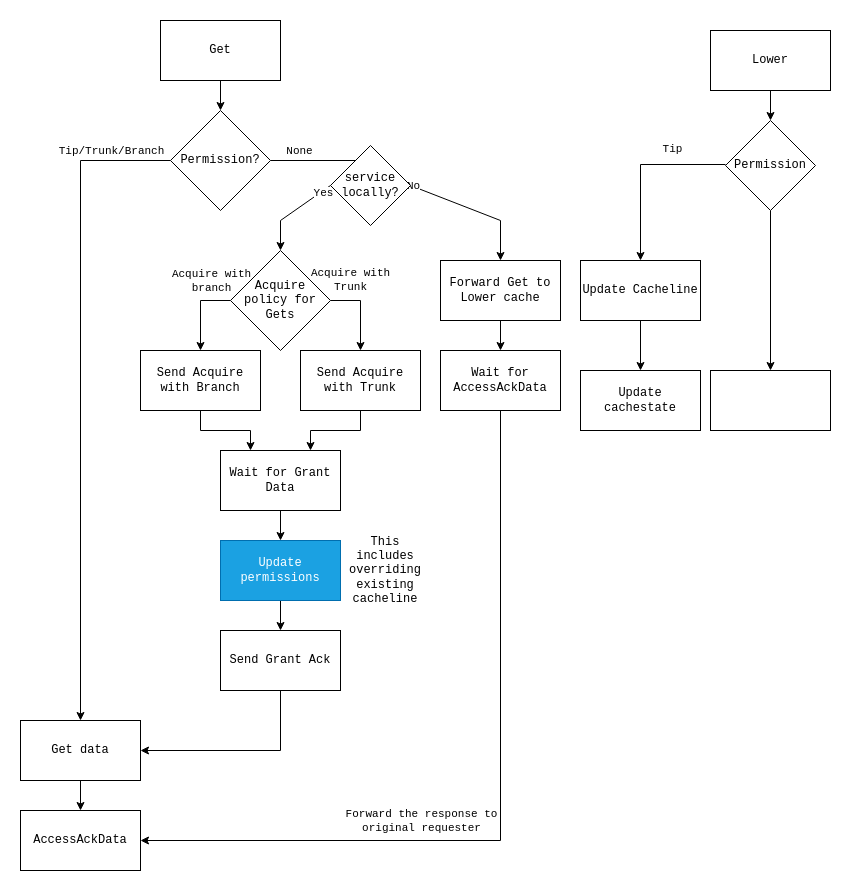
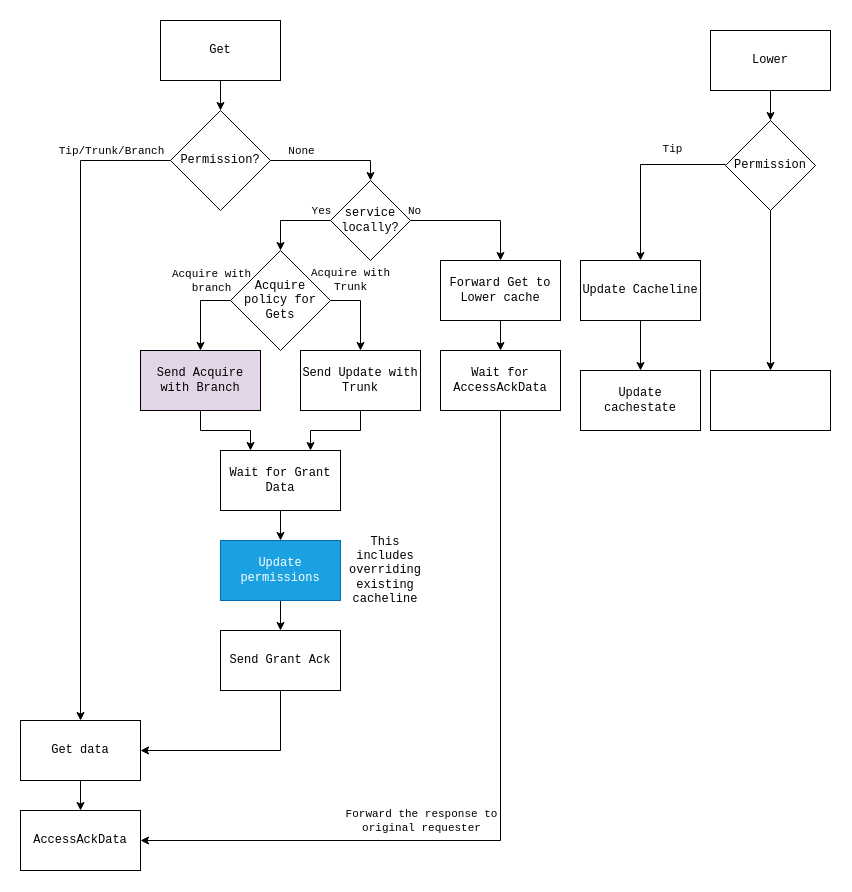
(371, 186) -> (371, 221)
(201, 381) -> (201, 381)
(361, 381) -> (361, 381)
